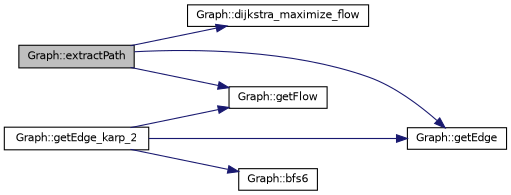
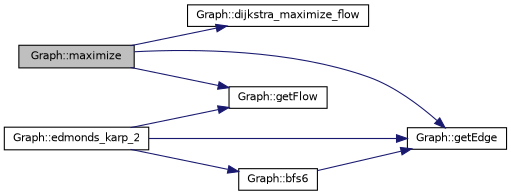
(77, 57) -> (77, 57)
(77, 138) -> (77, 138)
none -> (359, 161)
